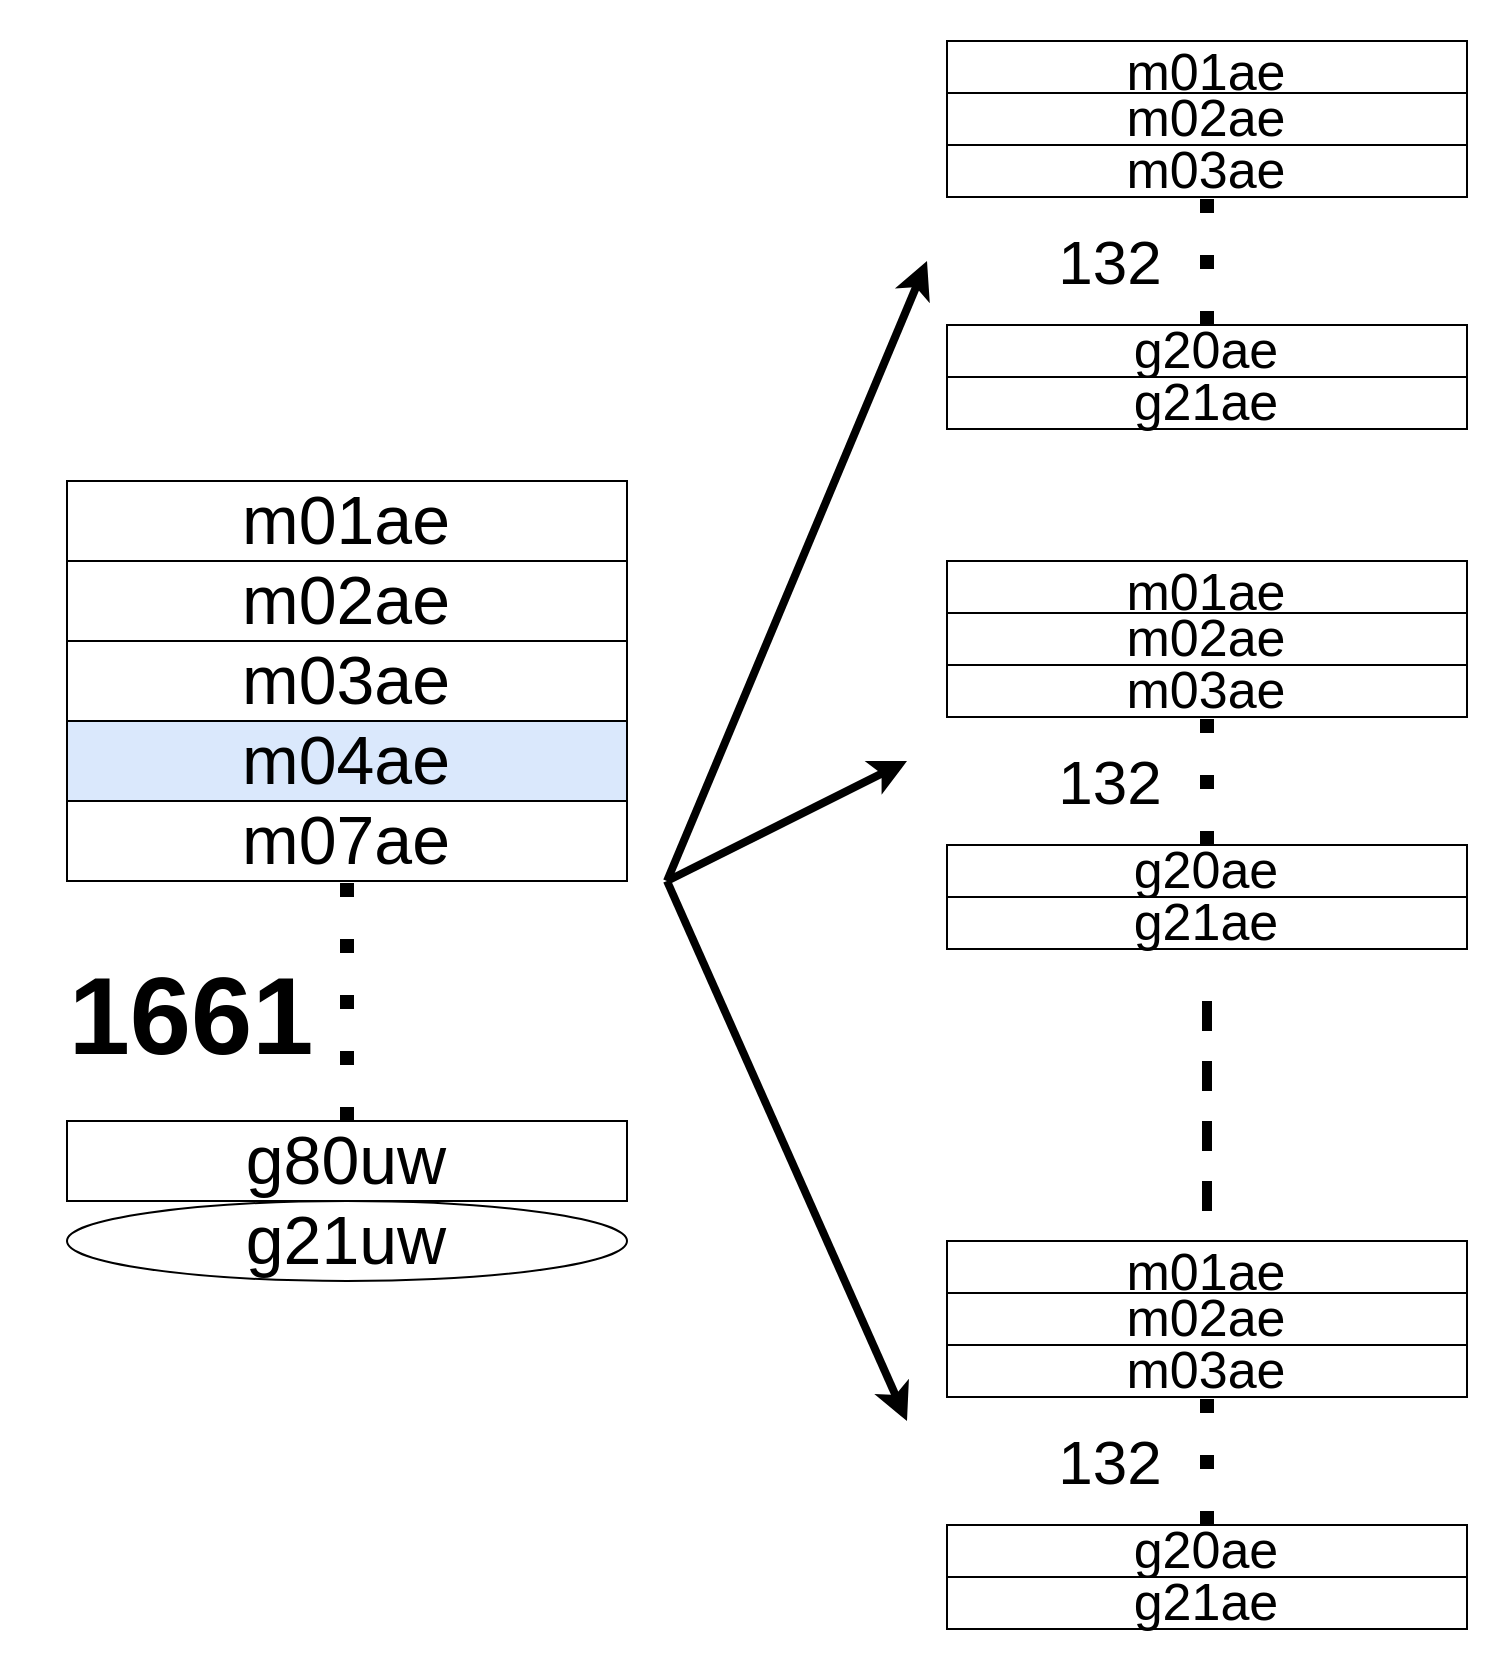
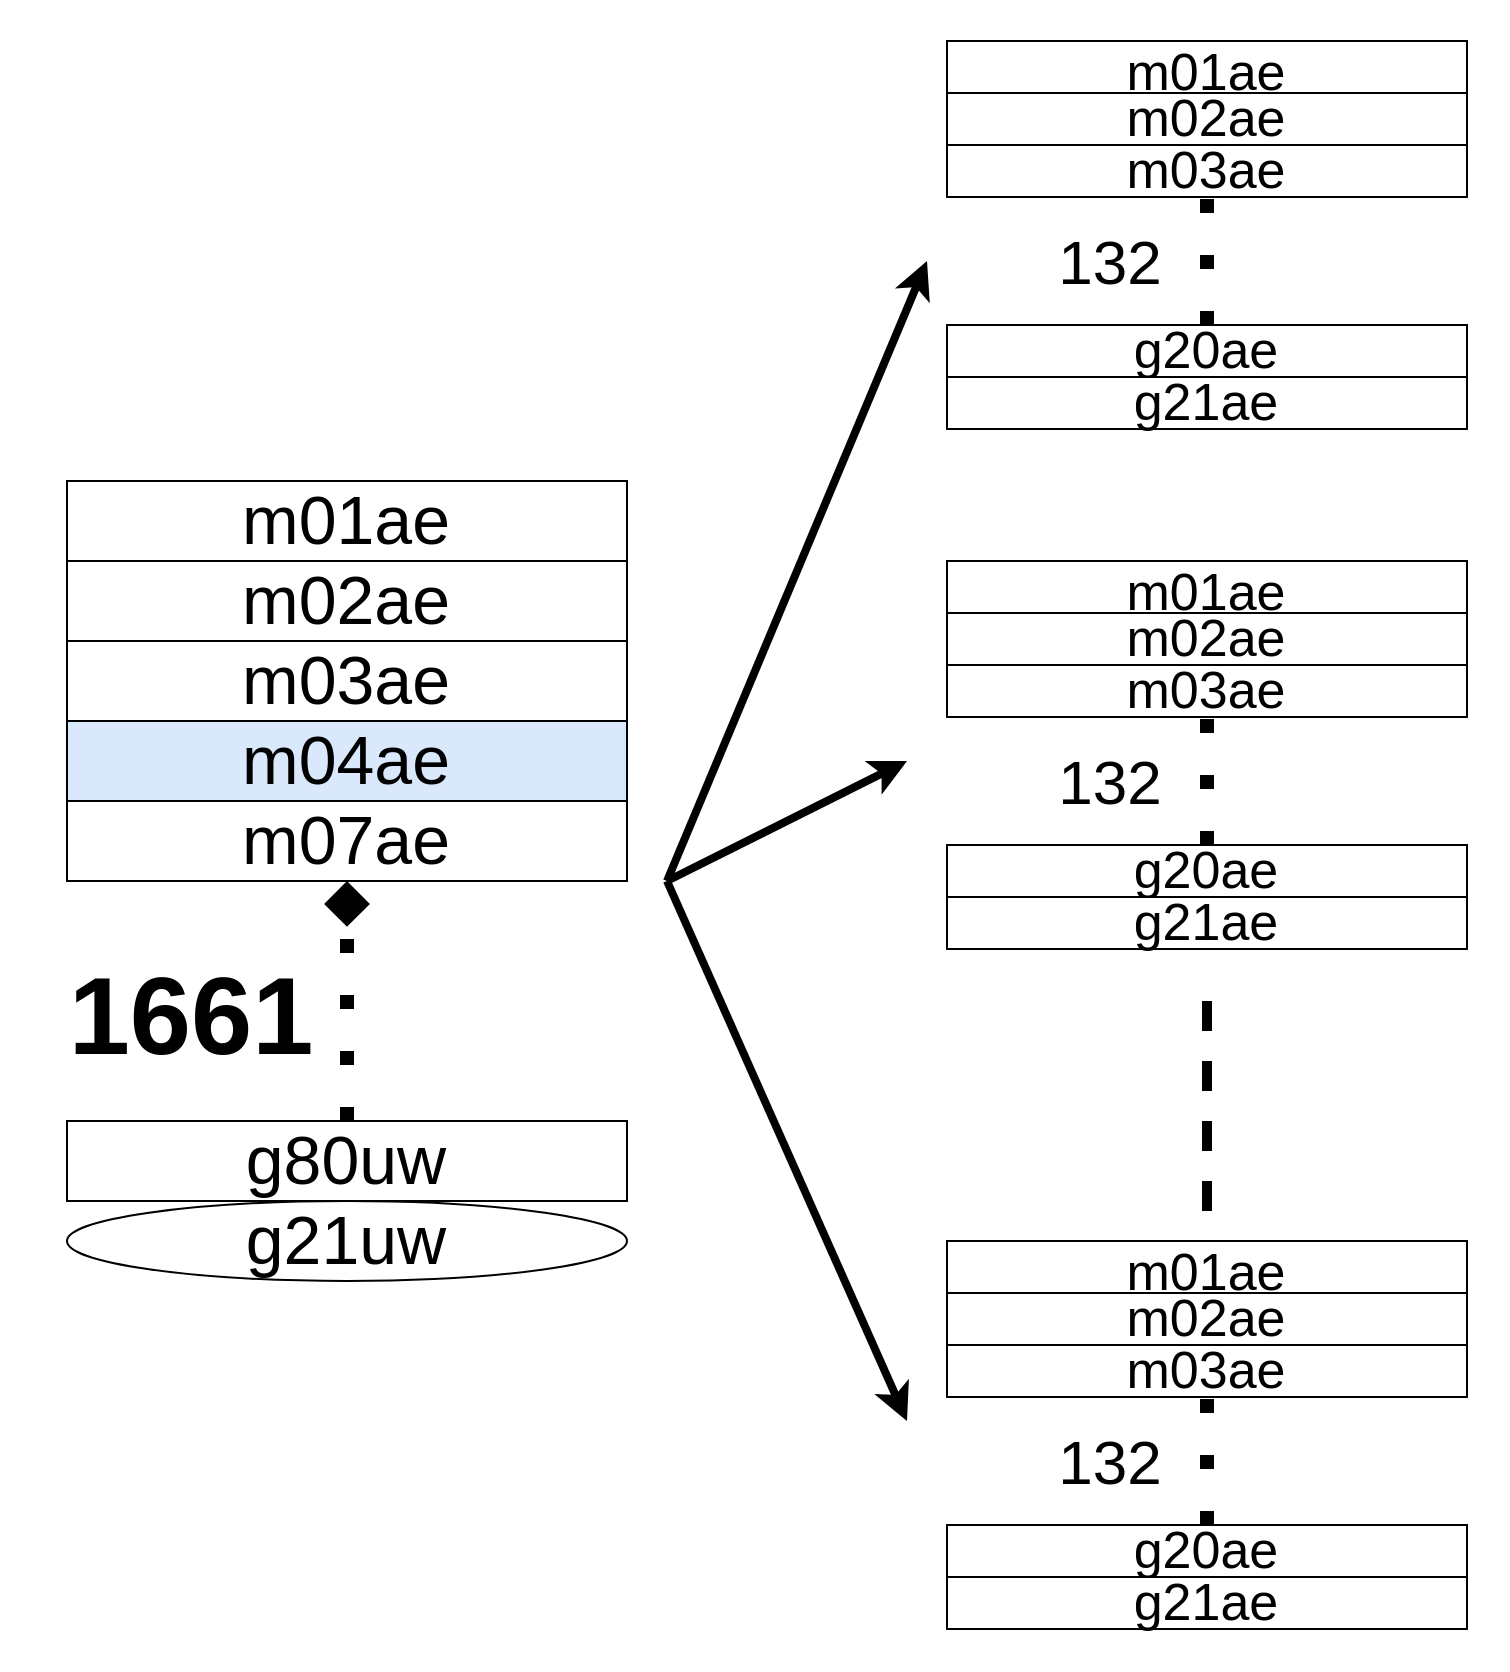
(347, 883) -> (347, 922)
